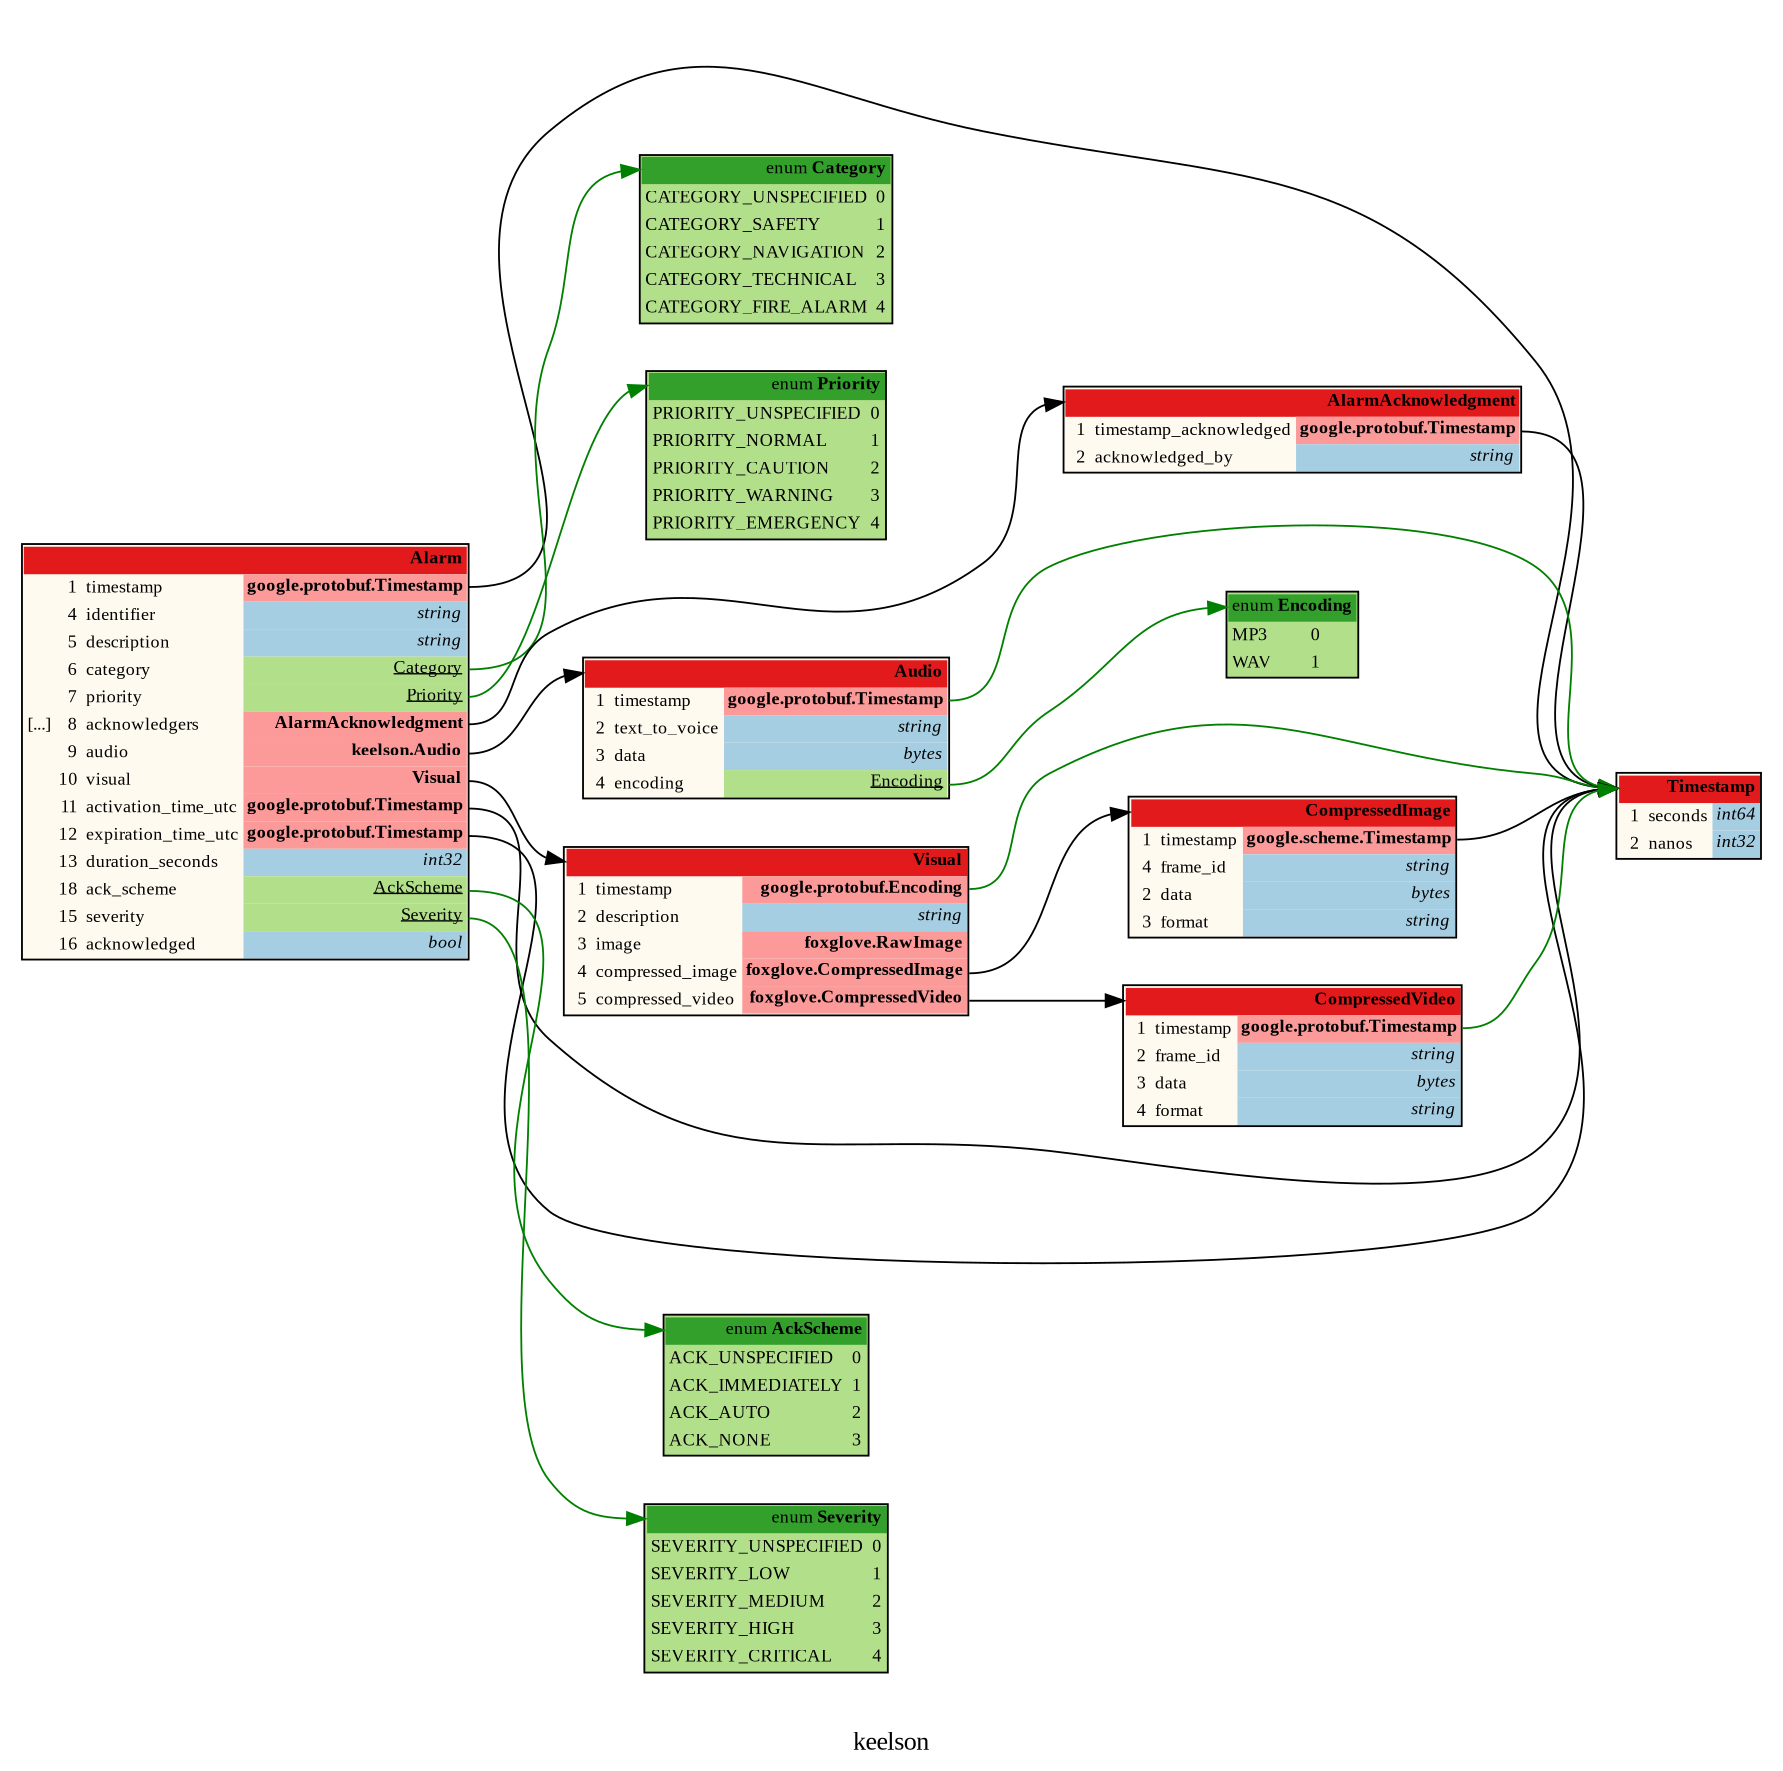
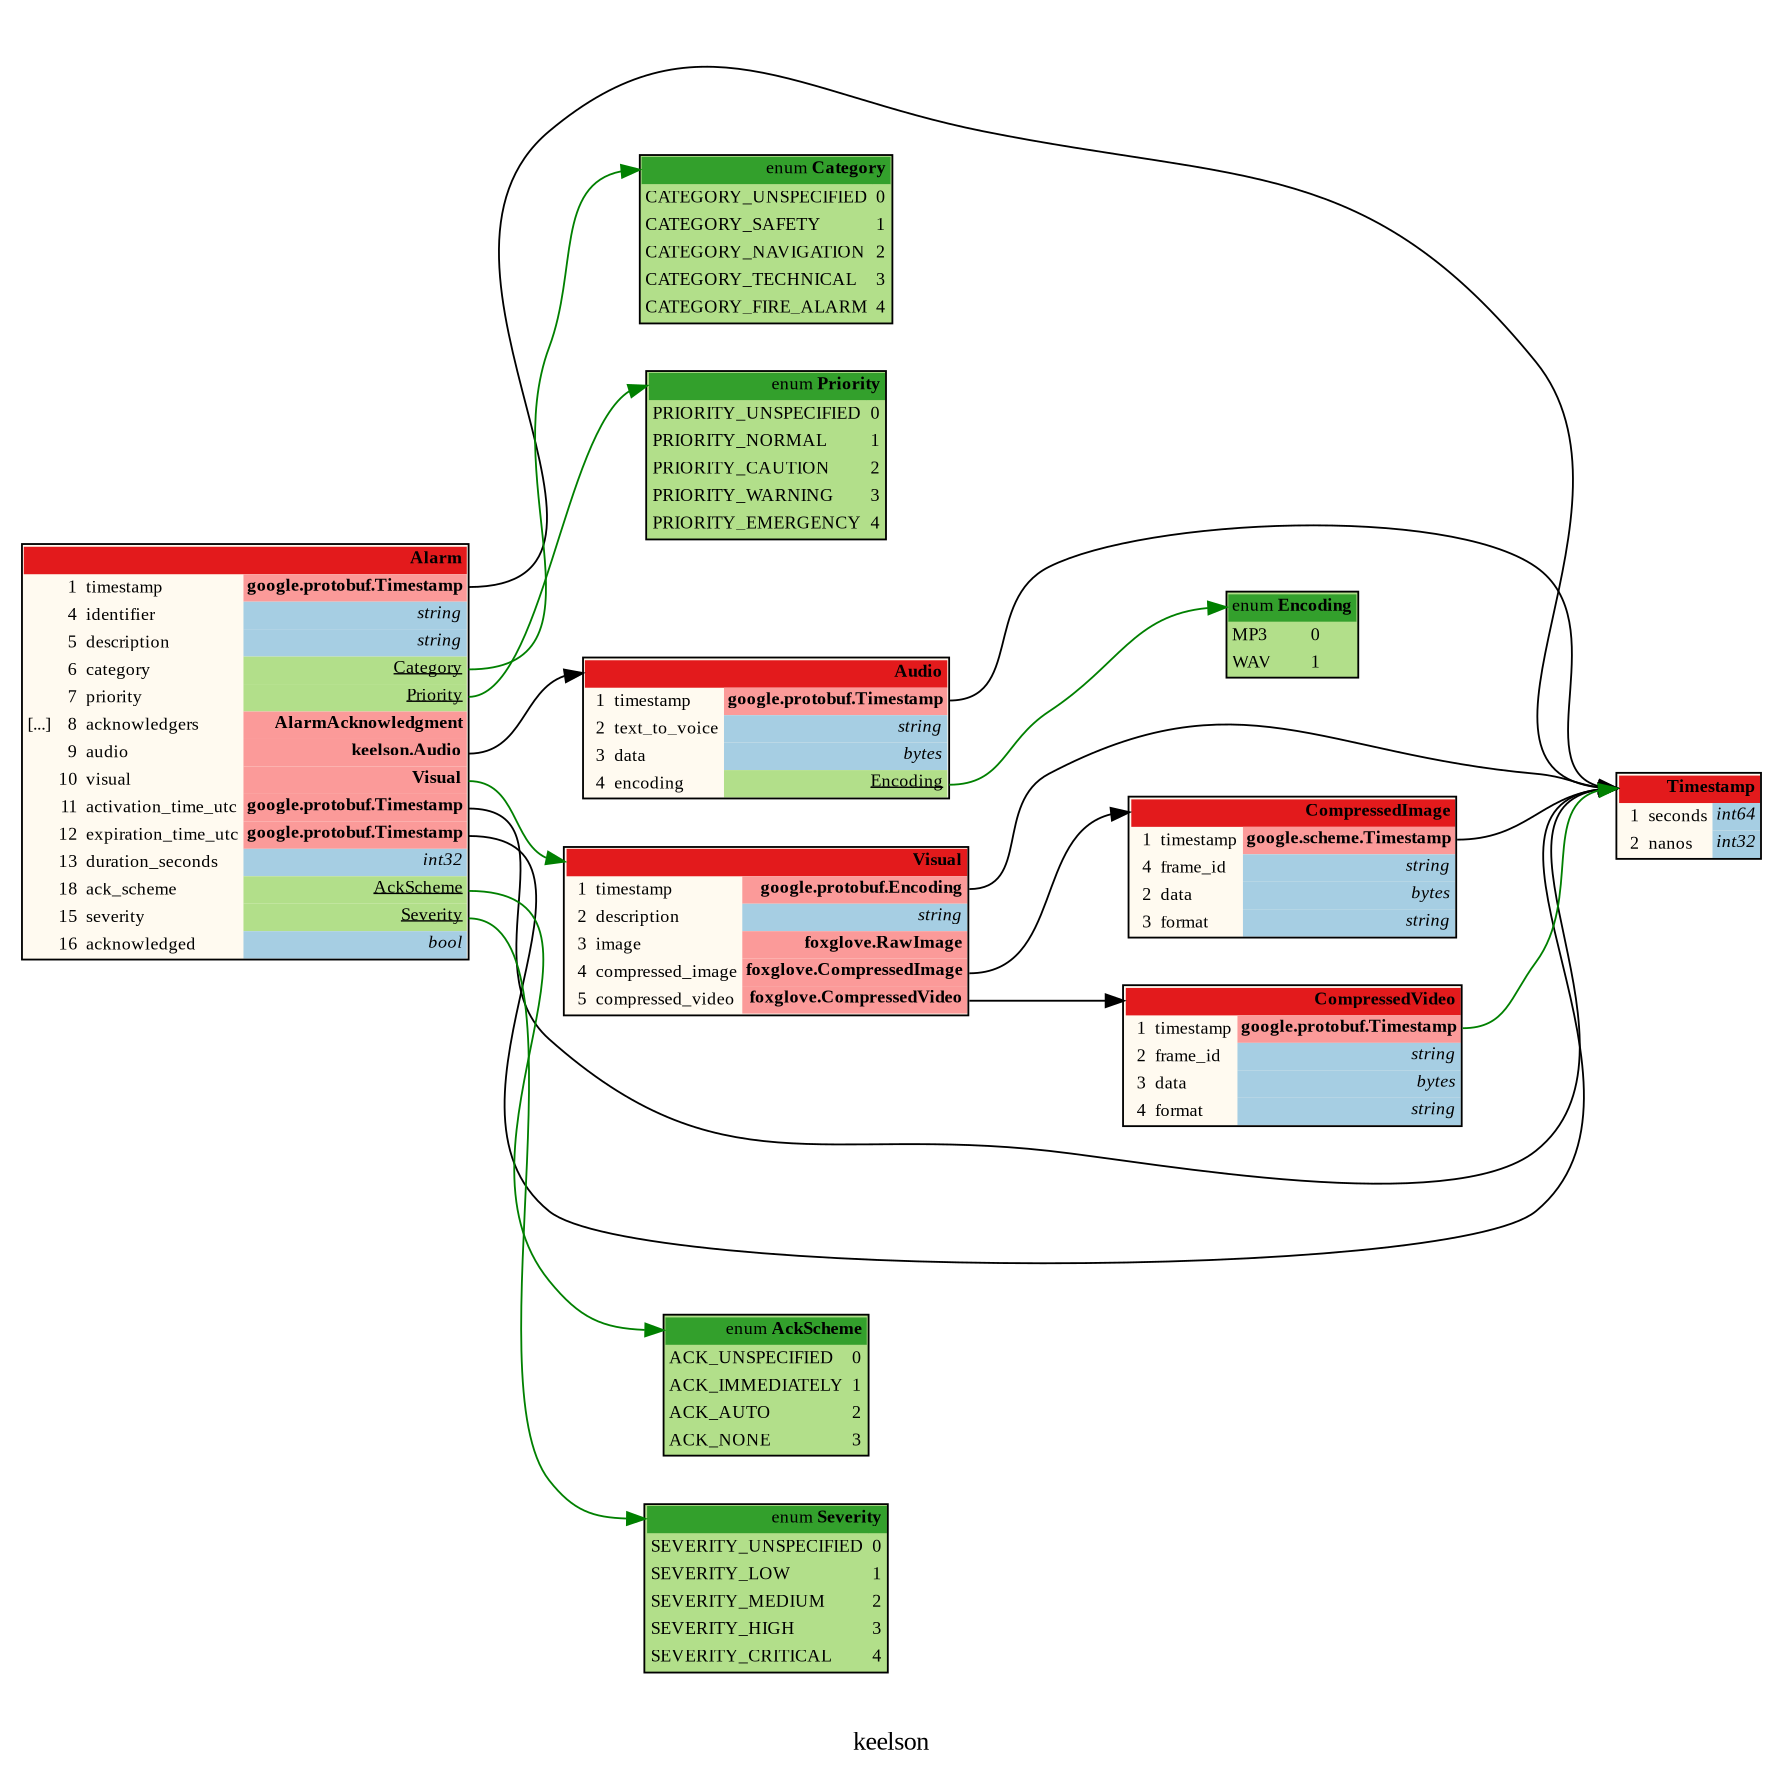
(1292, 430) -> none
(1325, 526) -> (1325, 526)
(1247, 726) -> (1247, 726)
(512, 813) -> (512, 813)
